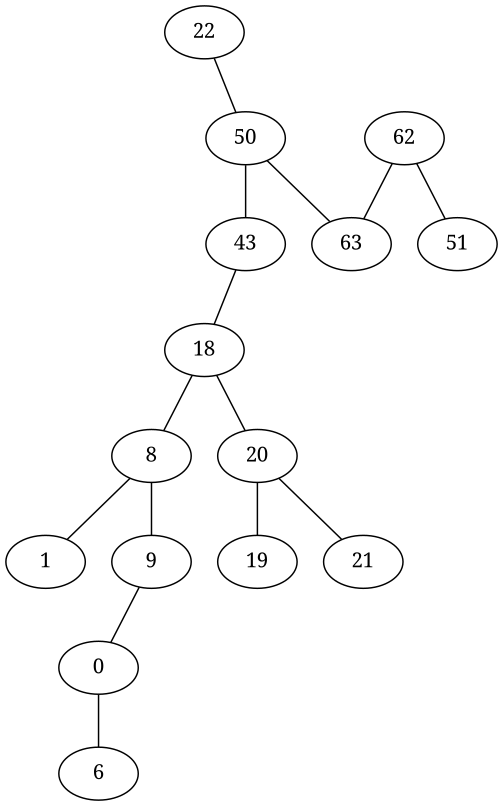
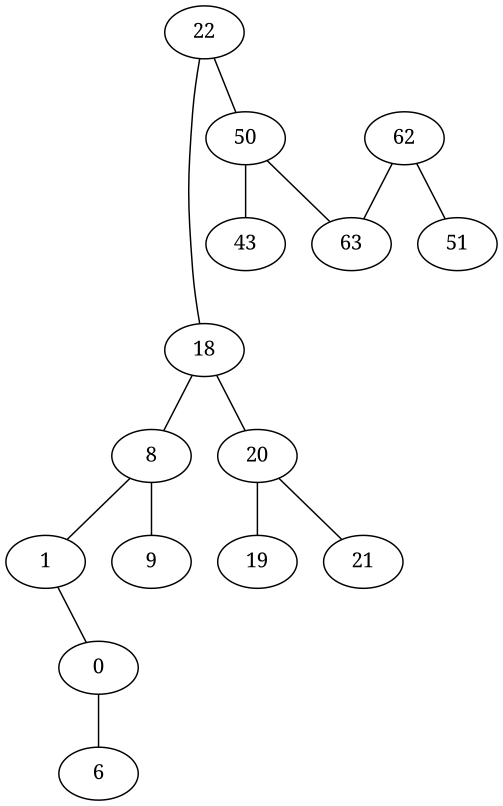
(225, 297) -> (189, 191)
(125, 615) -> (72, 615)
